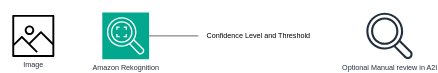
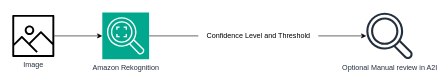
none -> (96, 36)
none -> (360, 36)
